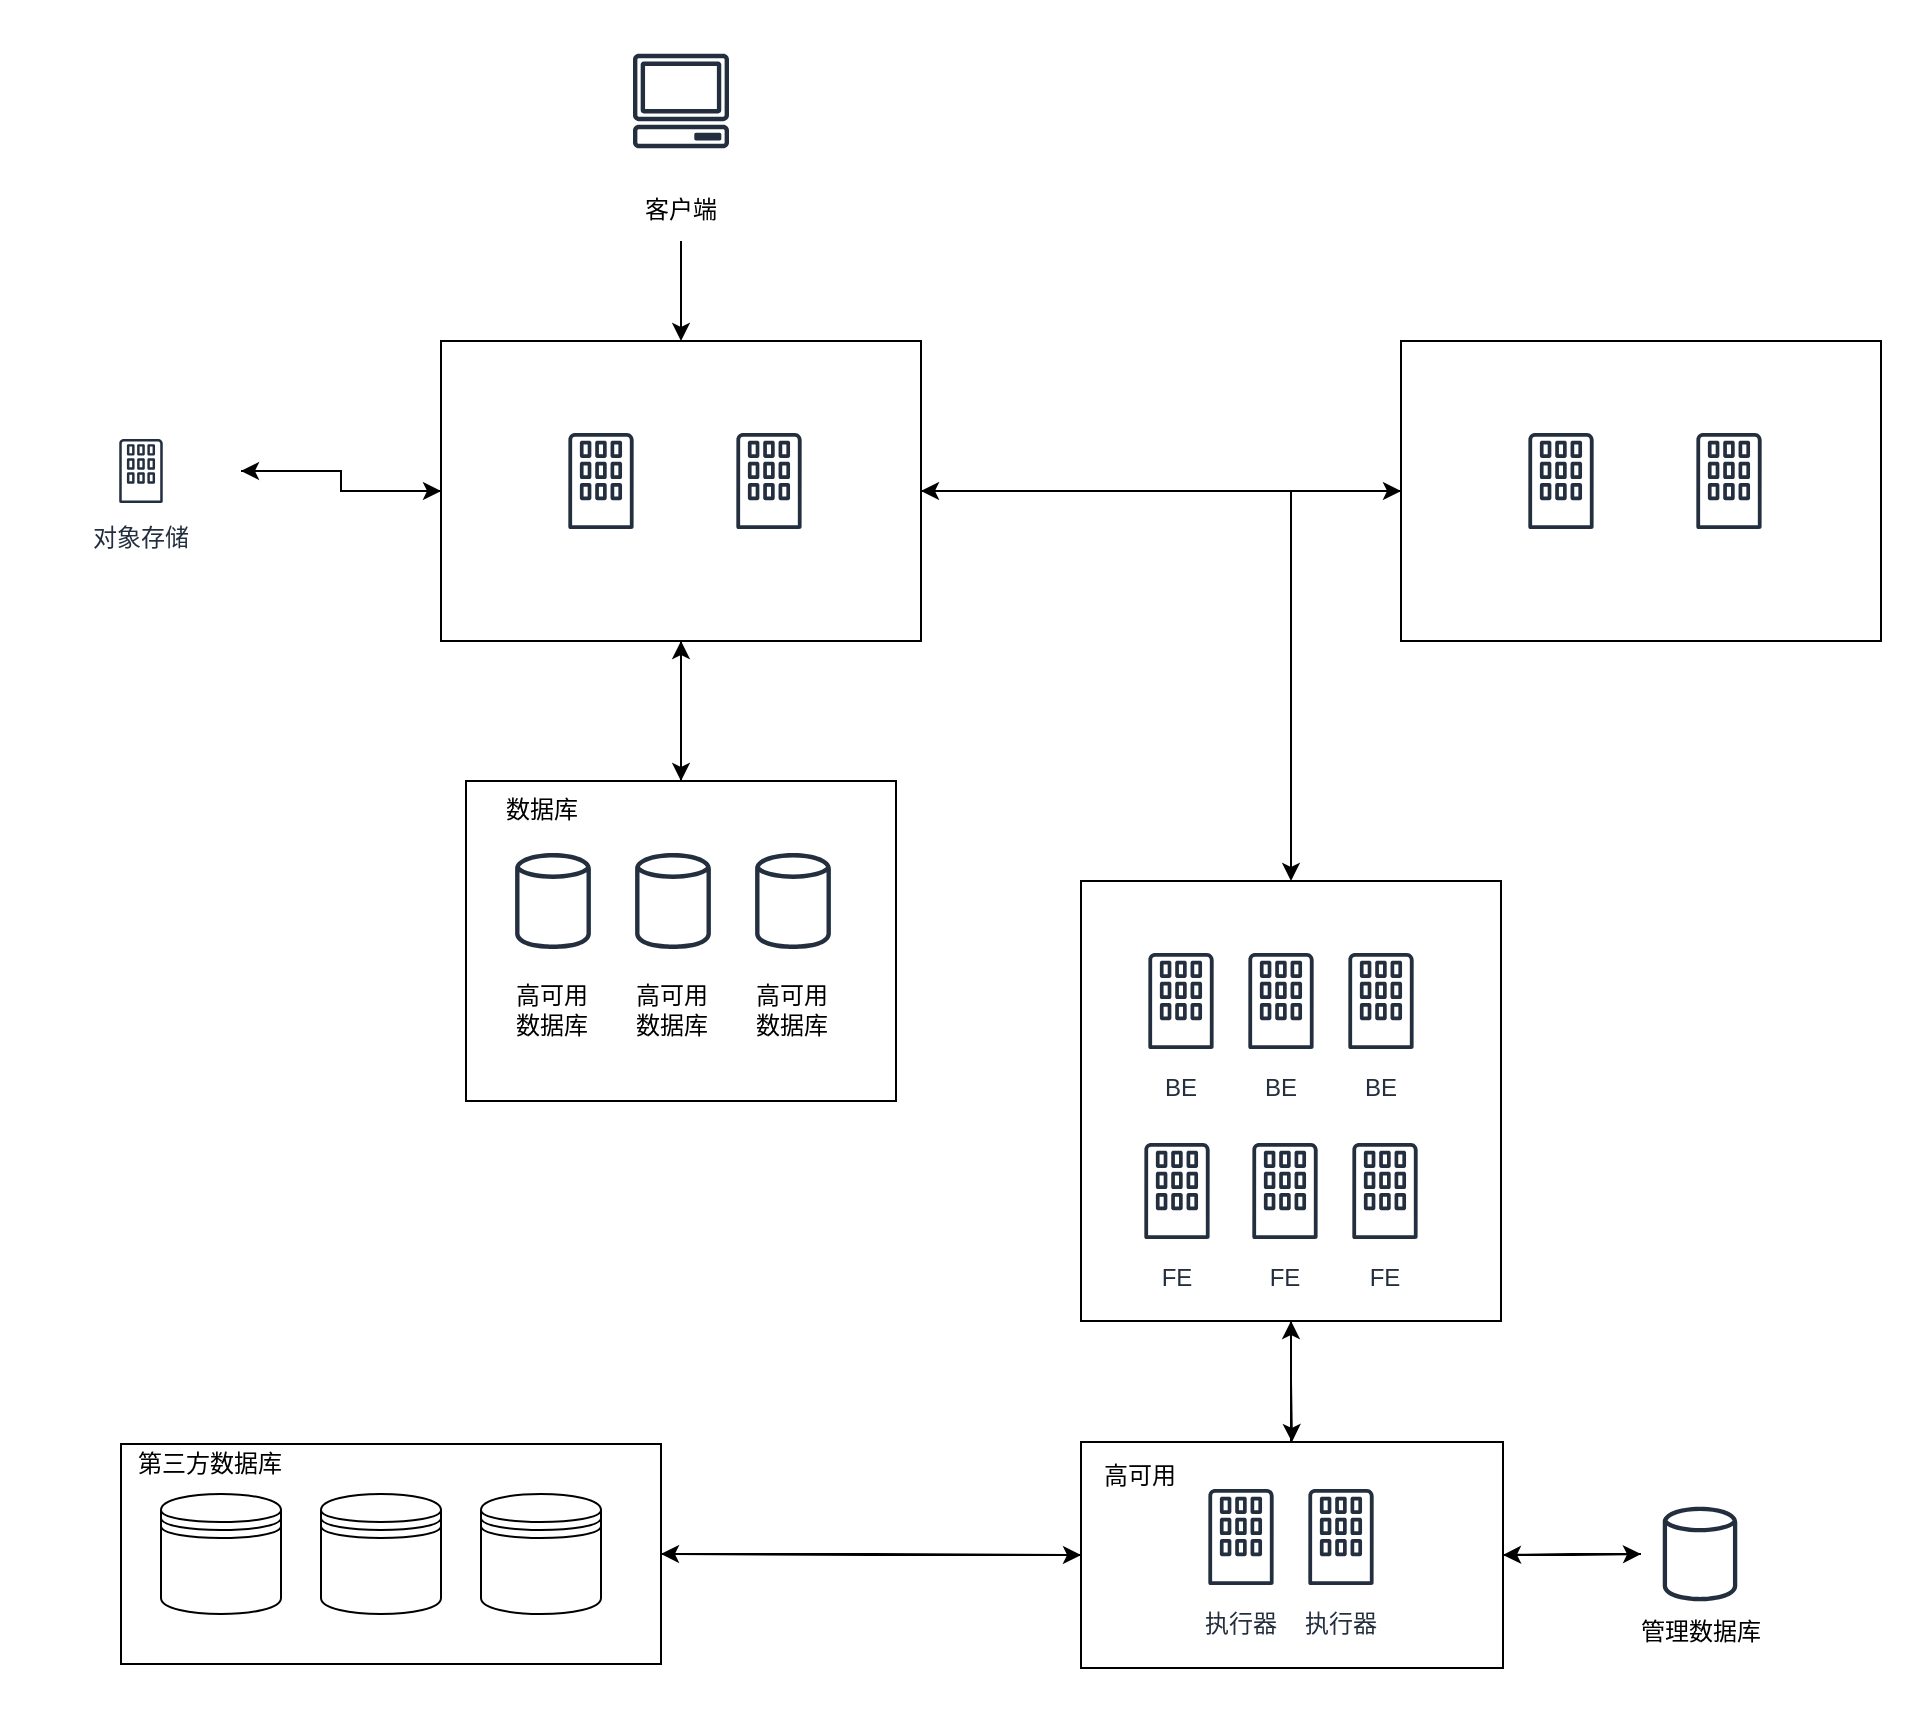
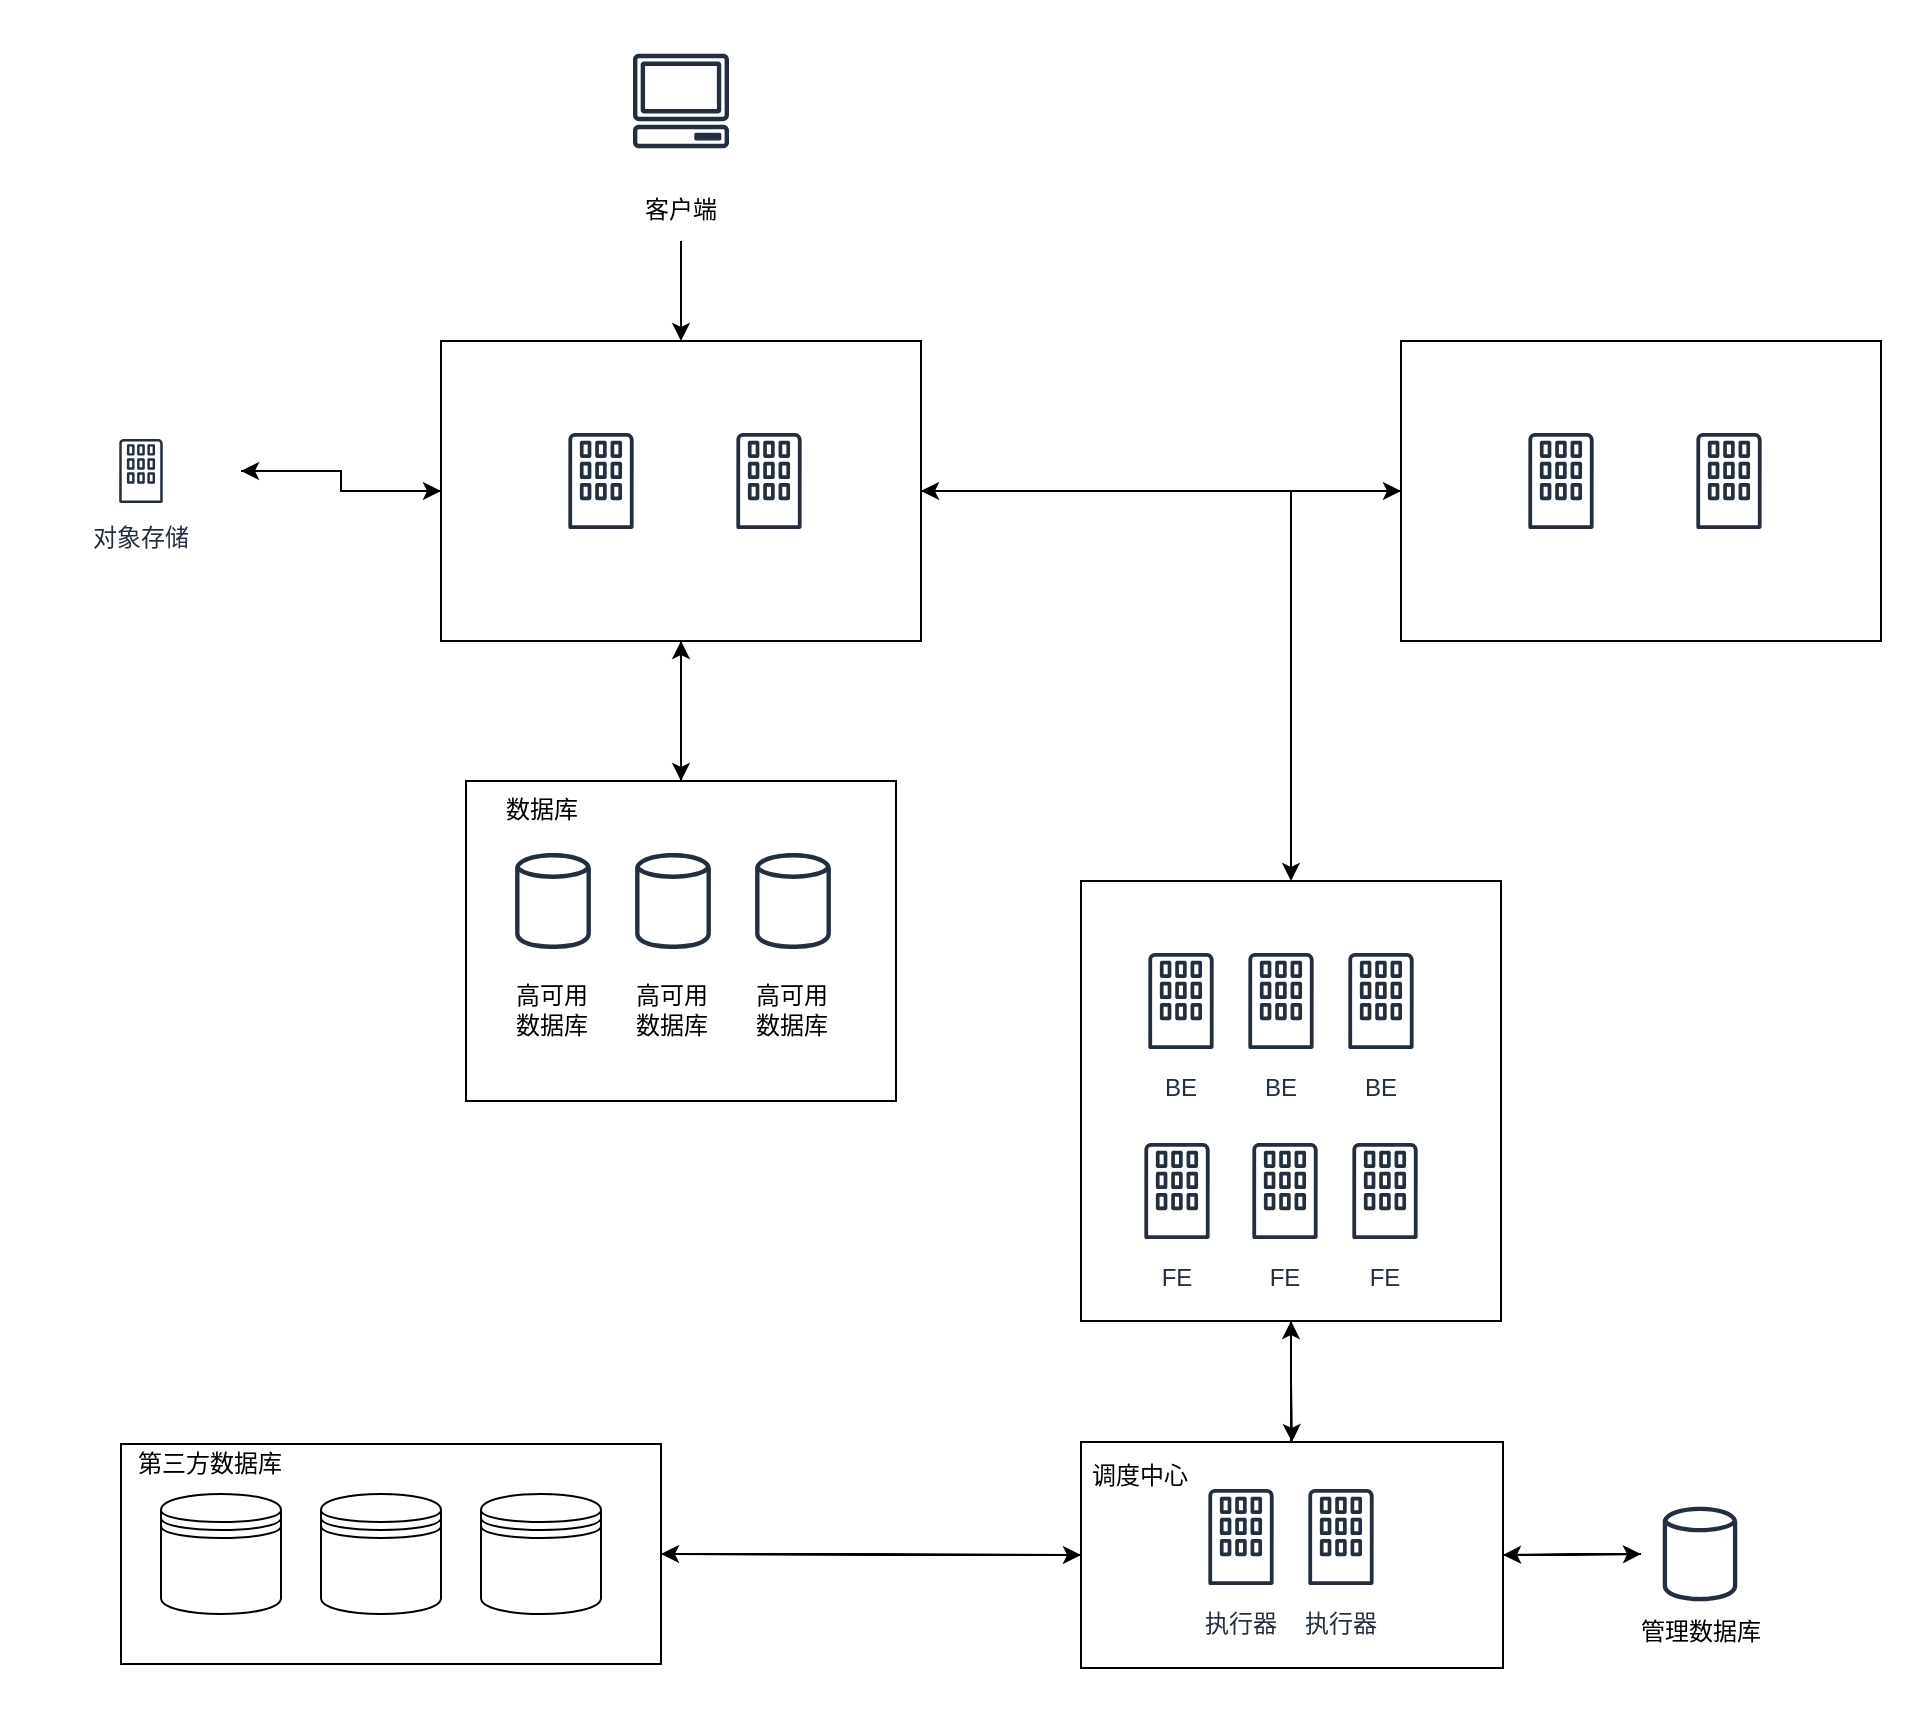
(1141, 1477) -> (1141, 1477)
